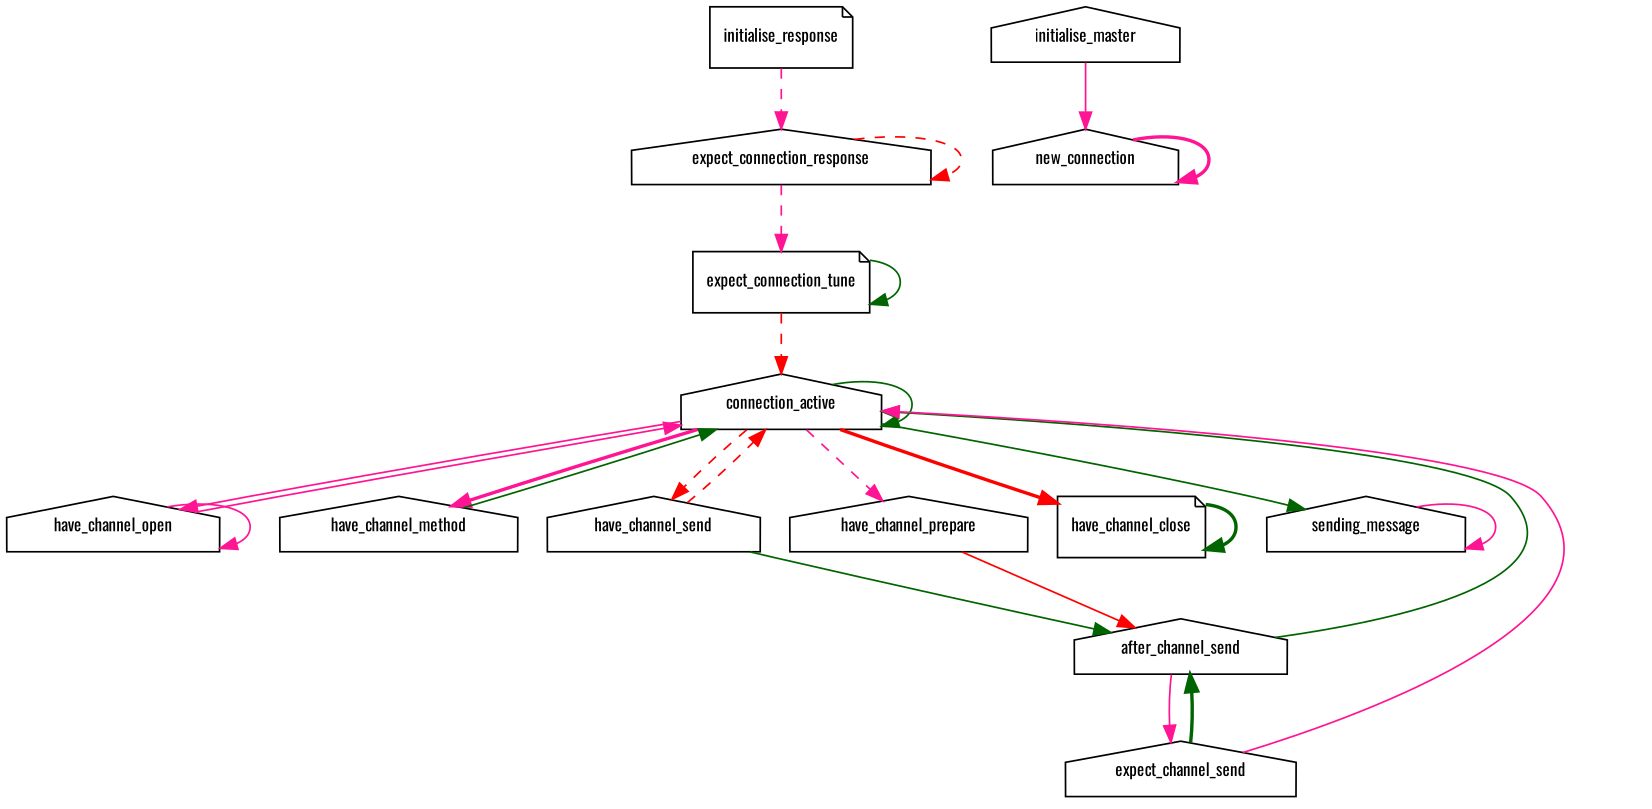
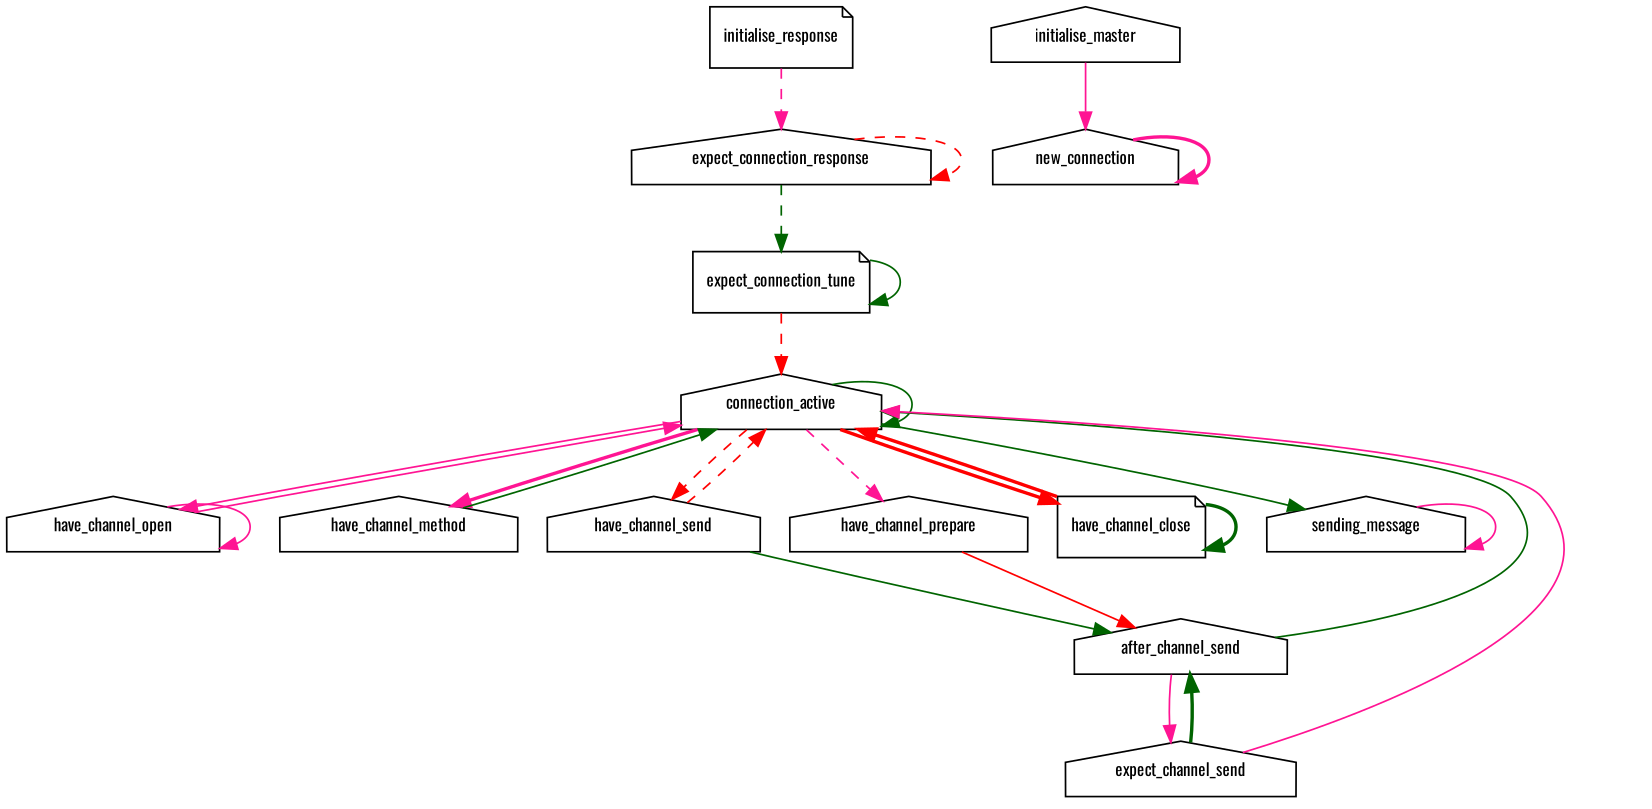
(781, 210) -> (781, 210)
none -> (966, 465)
